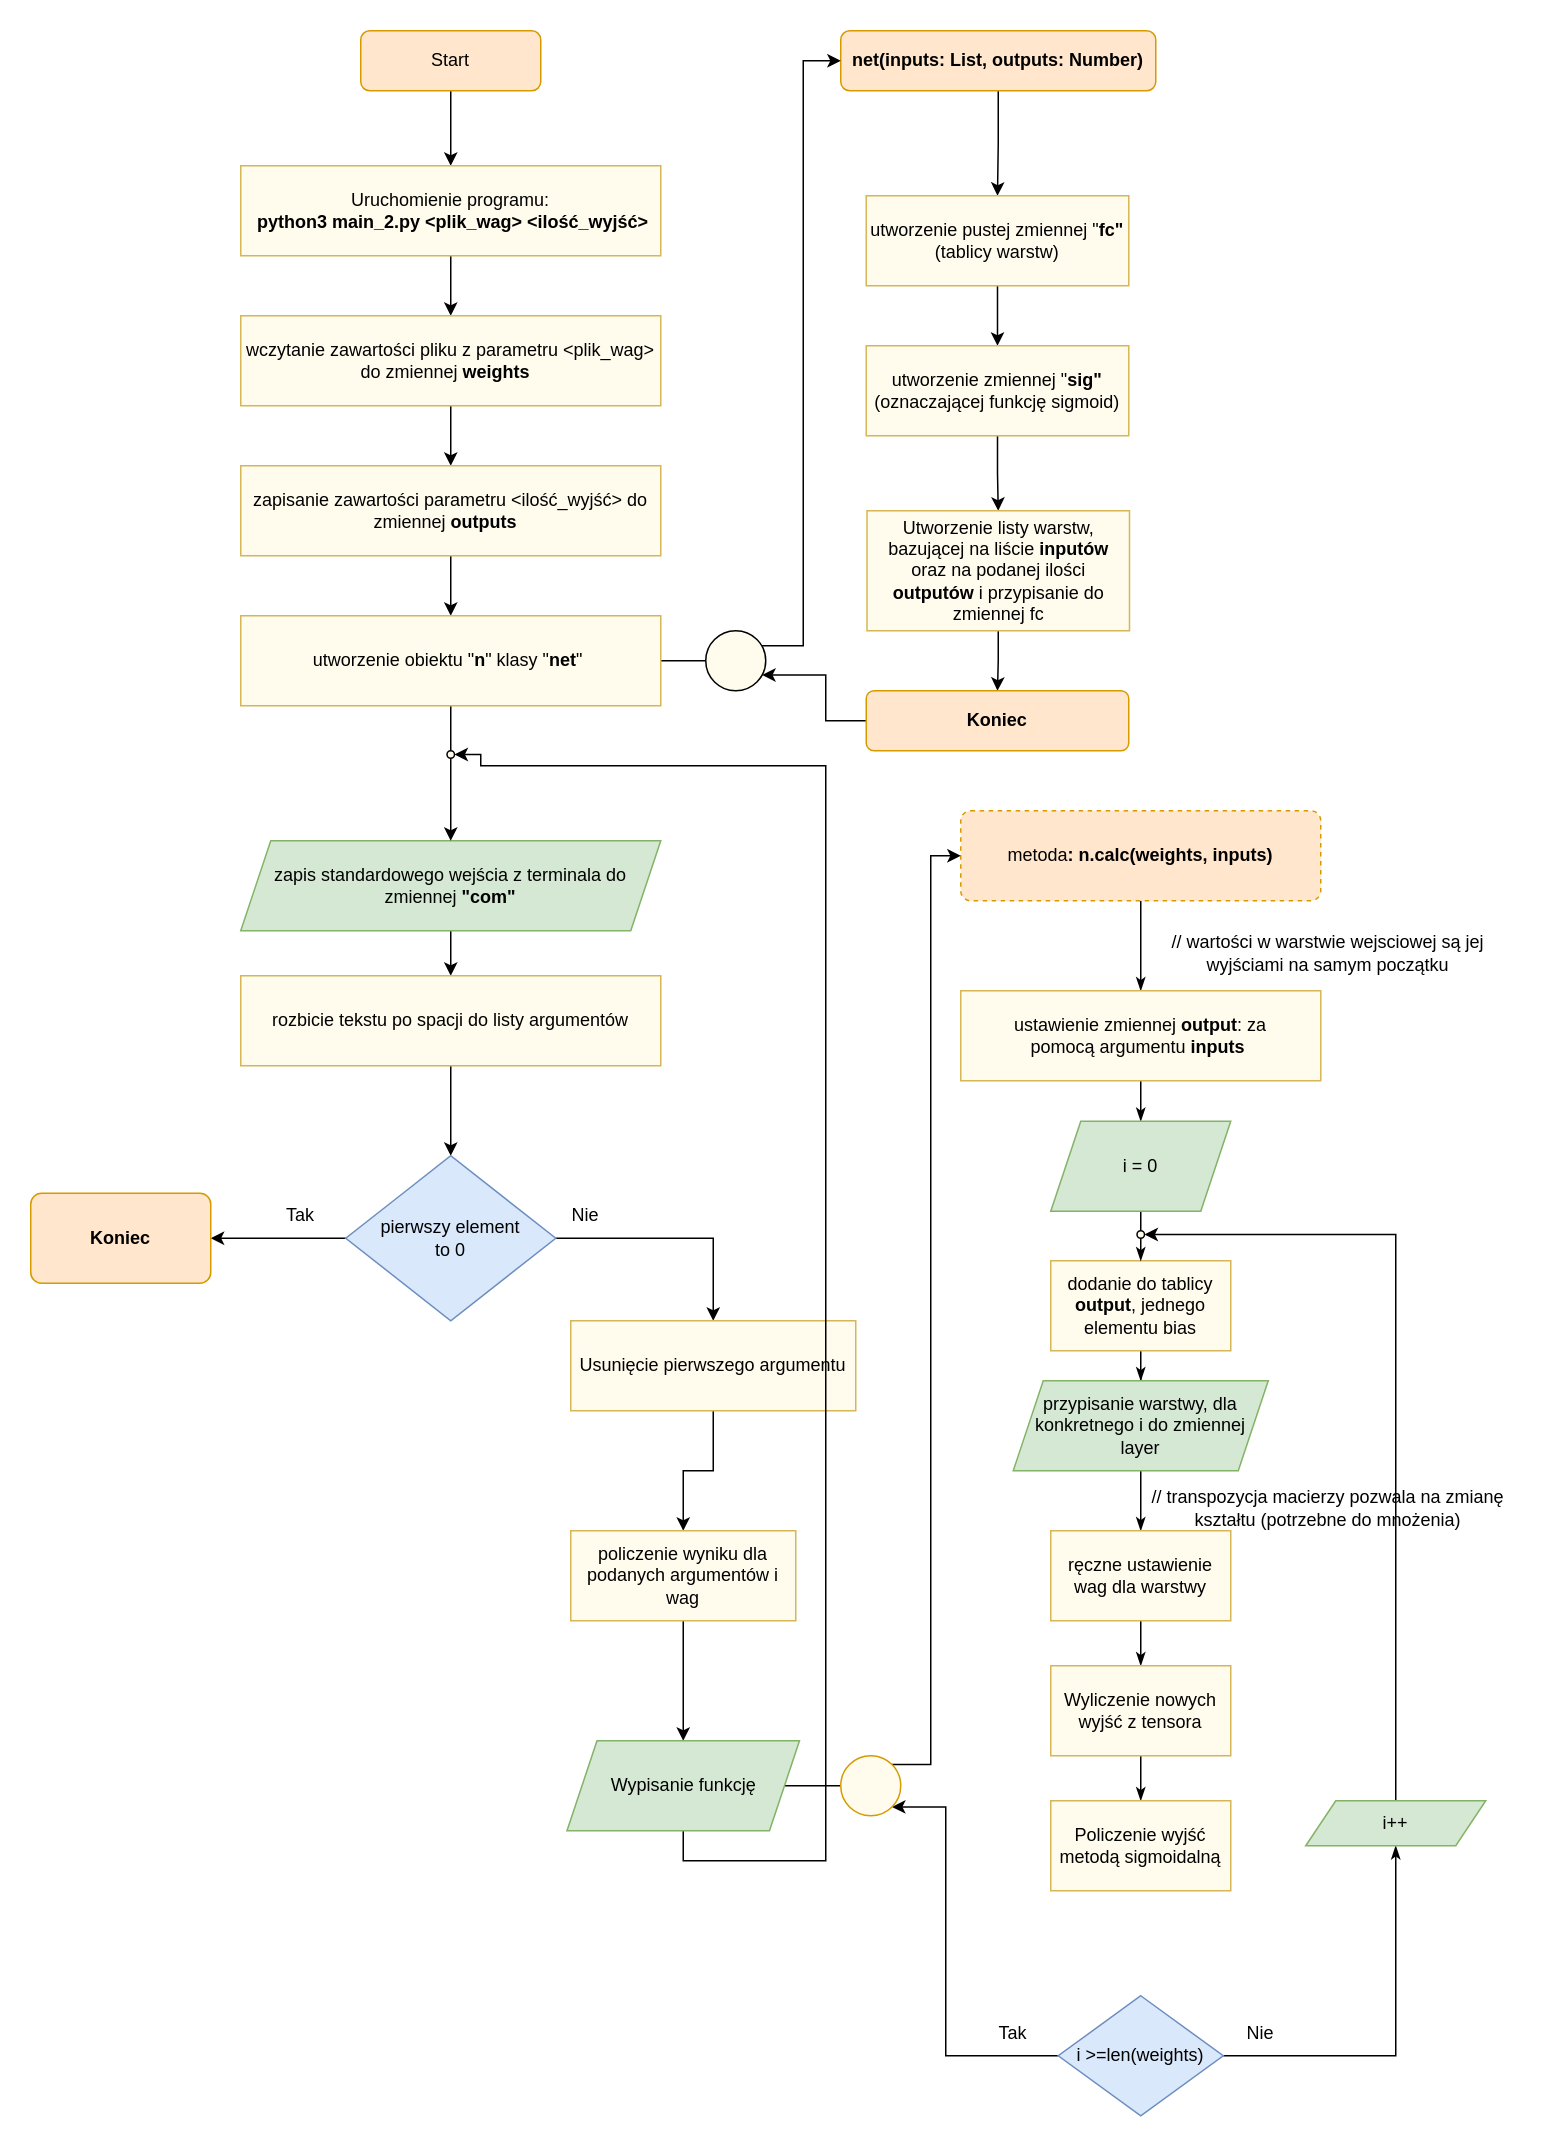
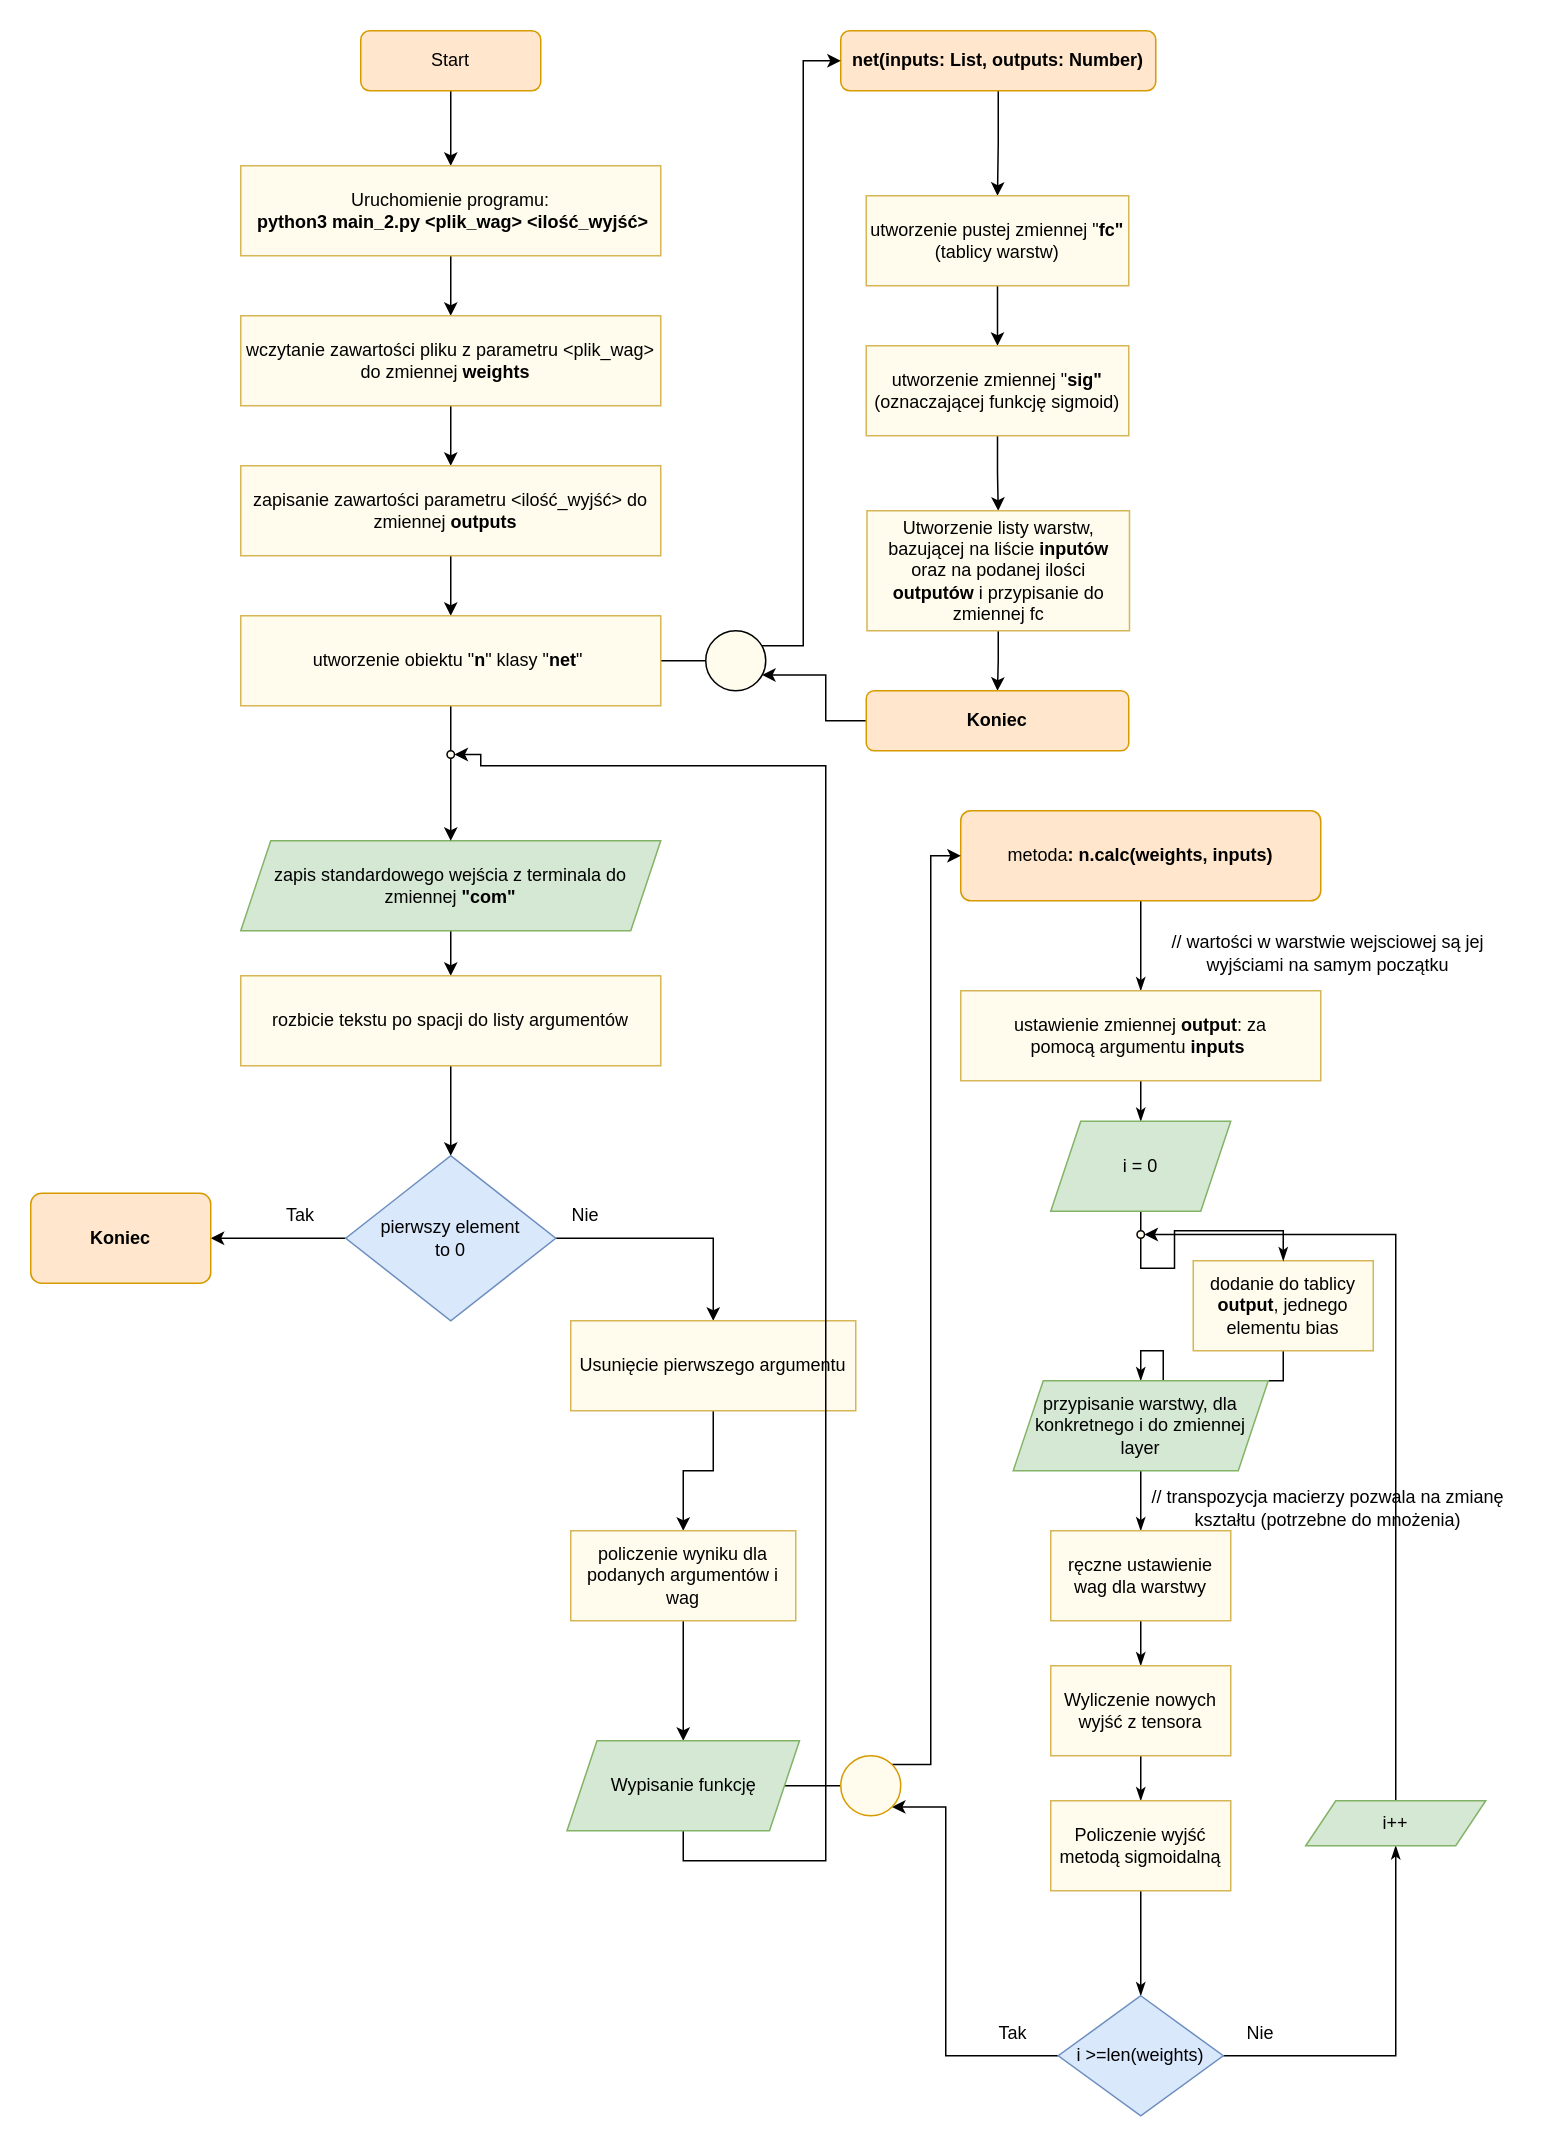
(1141, 856) -> (1141, 856)
(1141, 1306) -> (1283, 1306)
none -> (1141, 1938)
